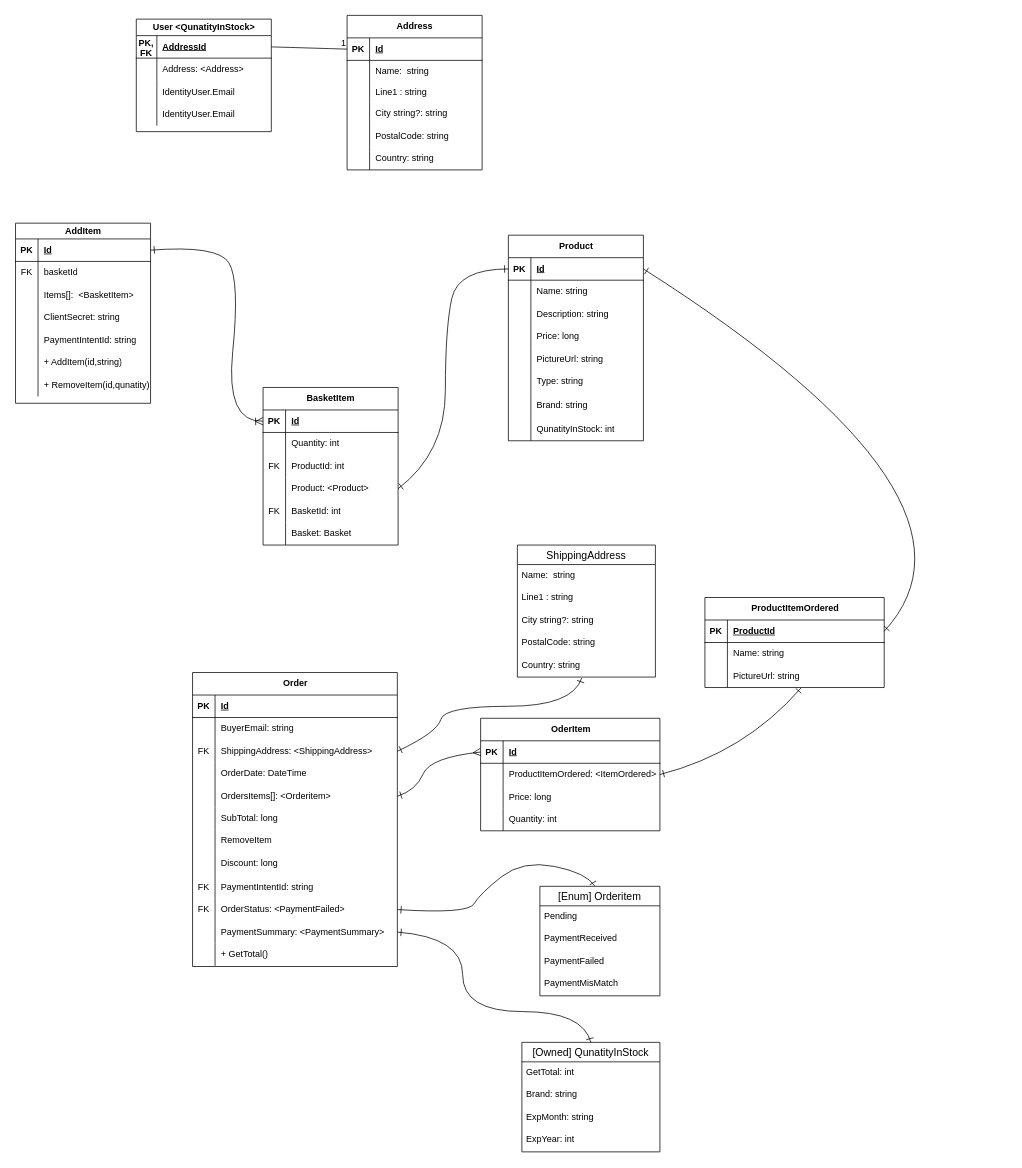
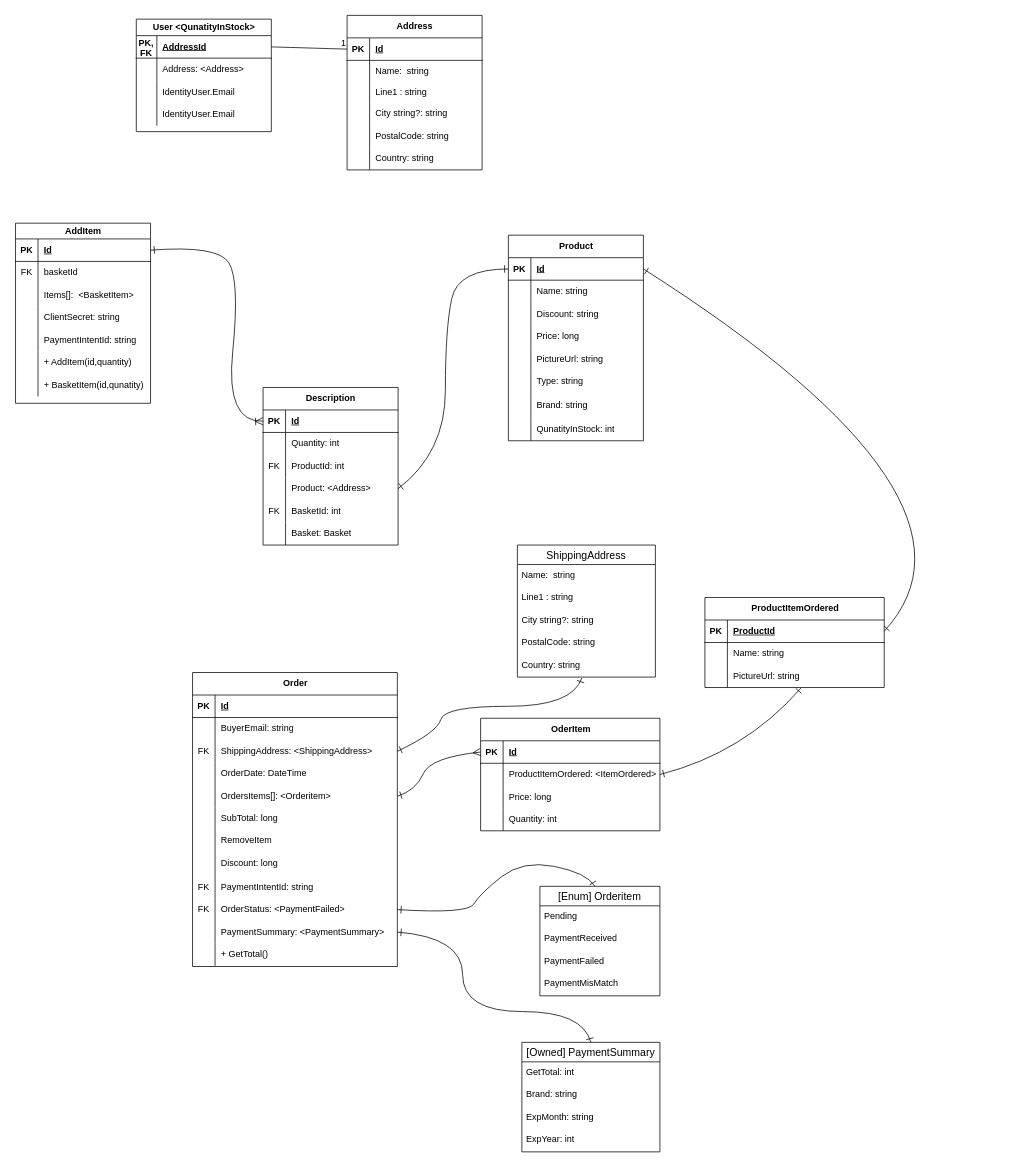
(579, 314) -> (572, 314)
(90, 363) -> (95, 363)
(97, 385) -> (97, 385)
(331, 399) -> (331, 399)
(334, 489) -> (334, 489)
(590, 1053) -> (590, 1053)
